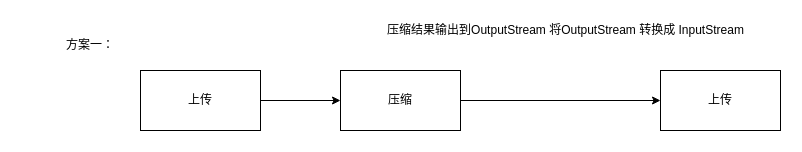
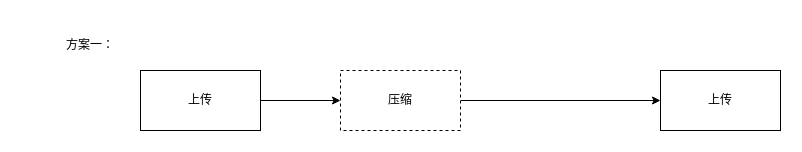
(566, 31) -> none
(401, 101) -> (401, 101)
